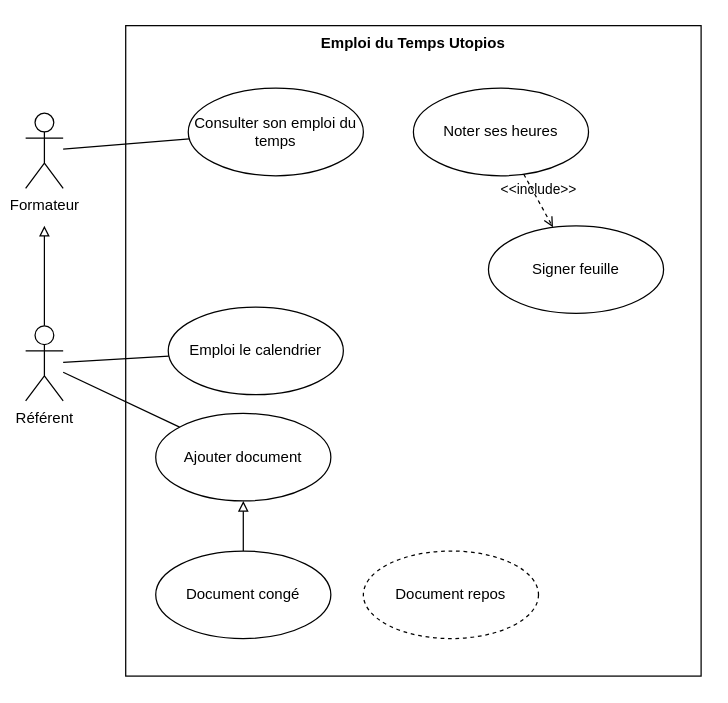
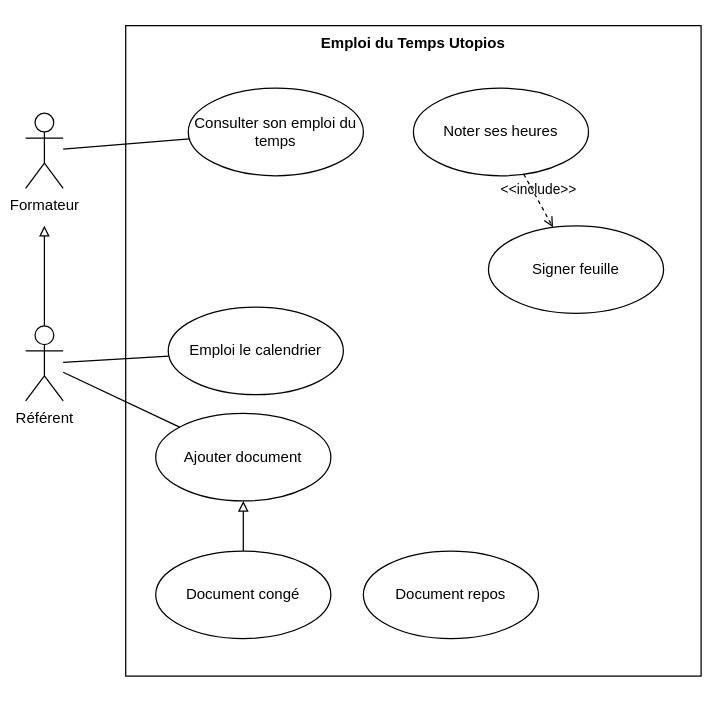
(451, 594) -> (451, 594)
